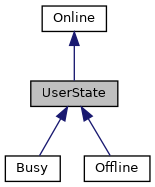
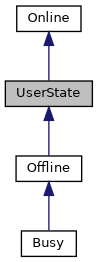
(50, 137) -> (49, 213)
